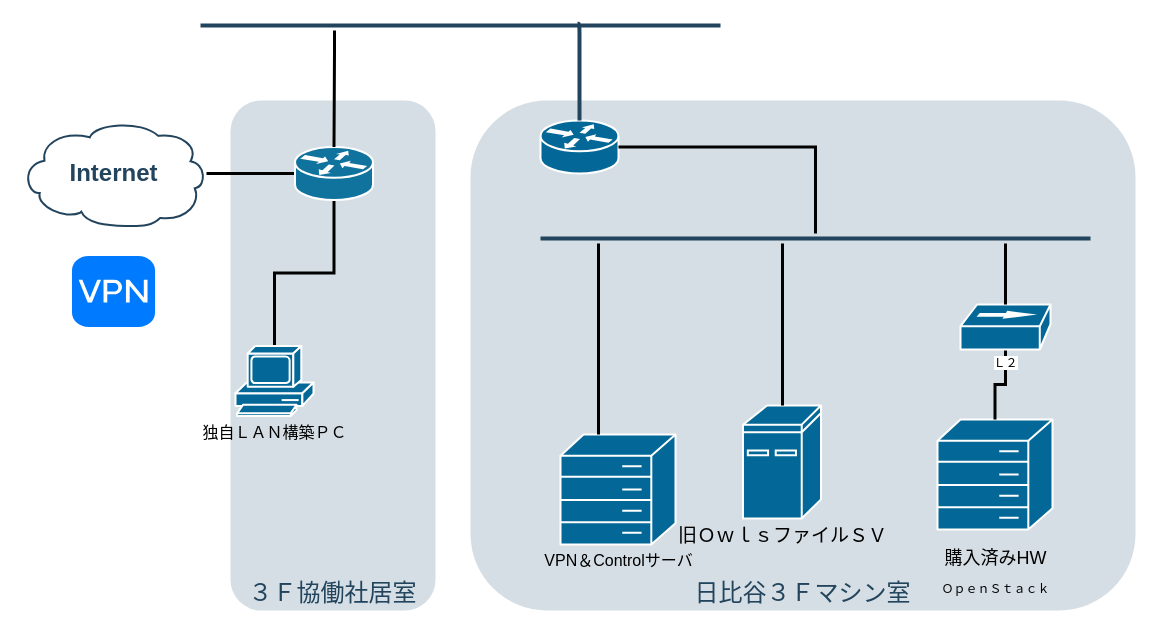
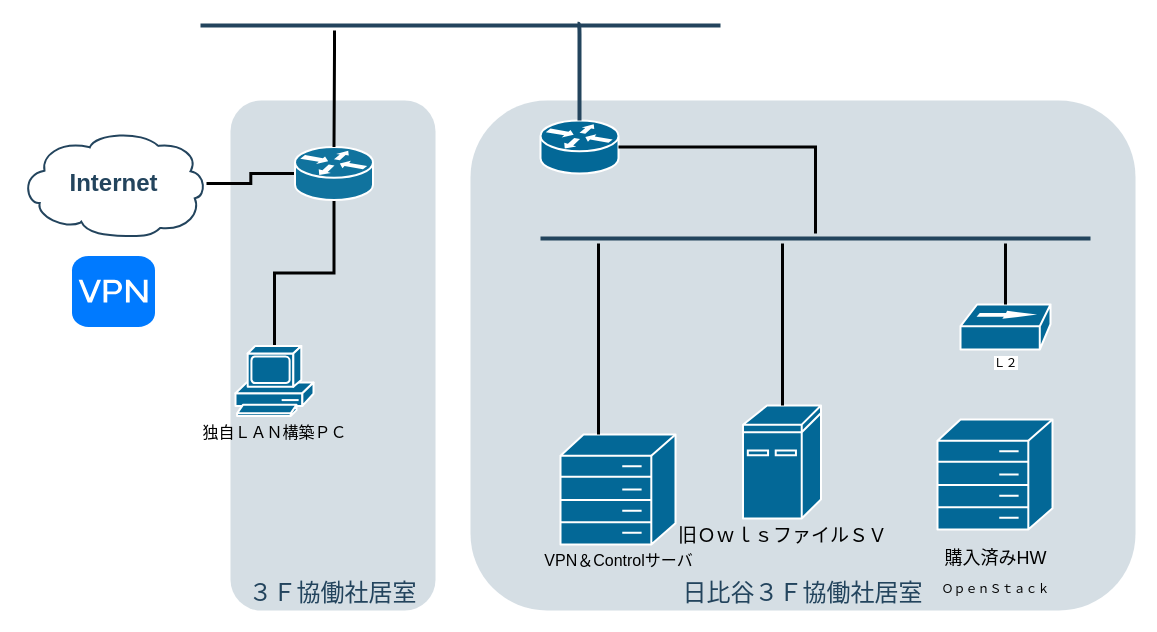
(114, 174) -> (114, 184)
(995, 389) -> none
(803, 593) -> (803, 593)
